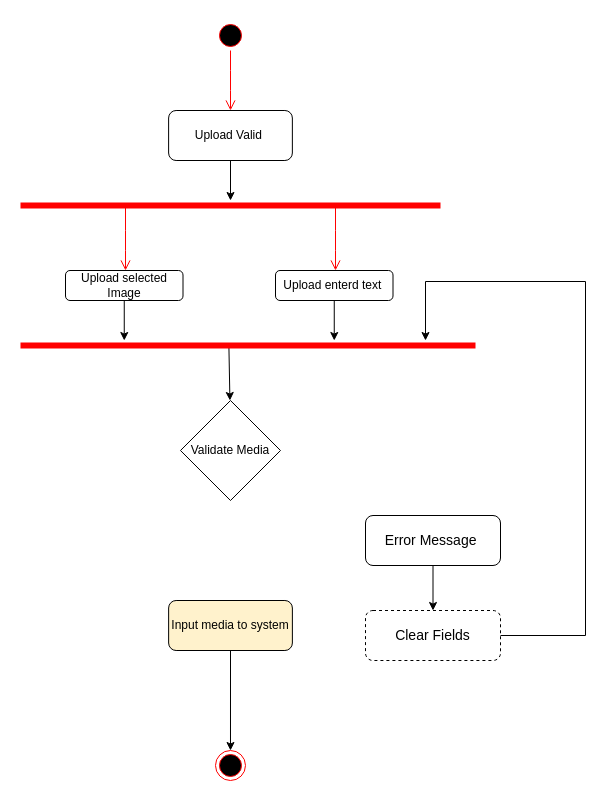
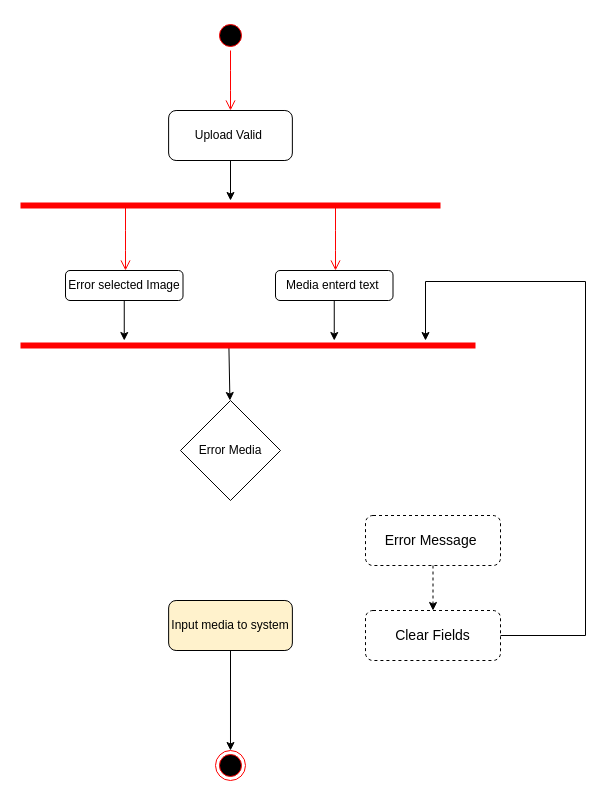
(125, 286) -> (125, 286)
(335, 286) -> (335, 286)
(231, 451) -> (231, 451)
(433, 541) -> (433, 541)
(433, 584) -> (433, 584)
